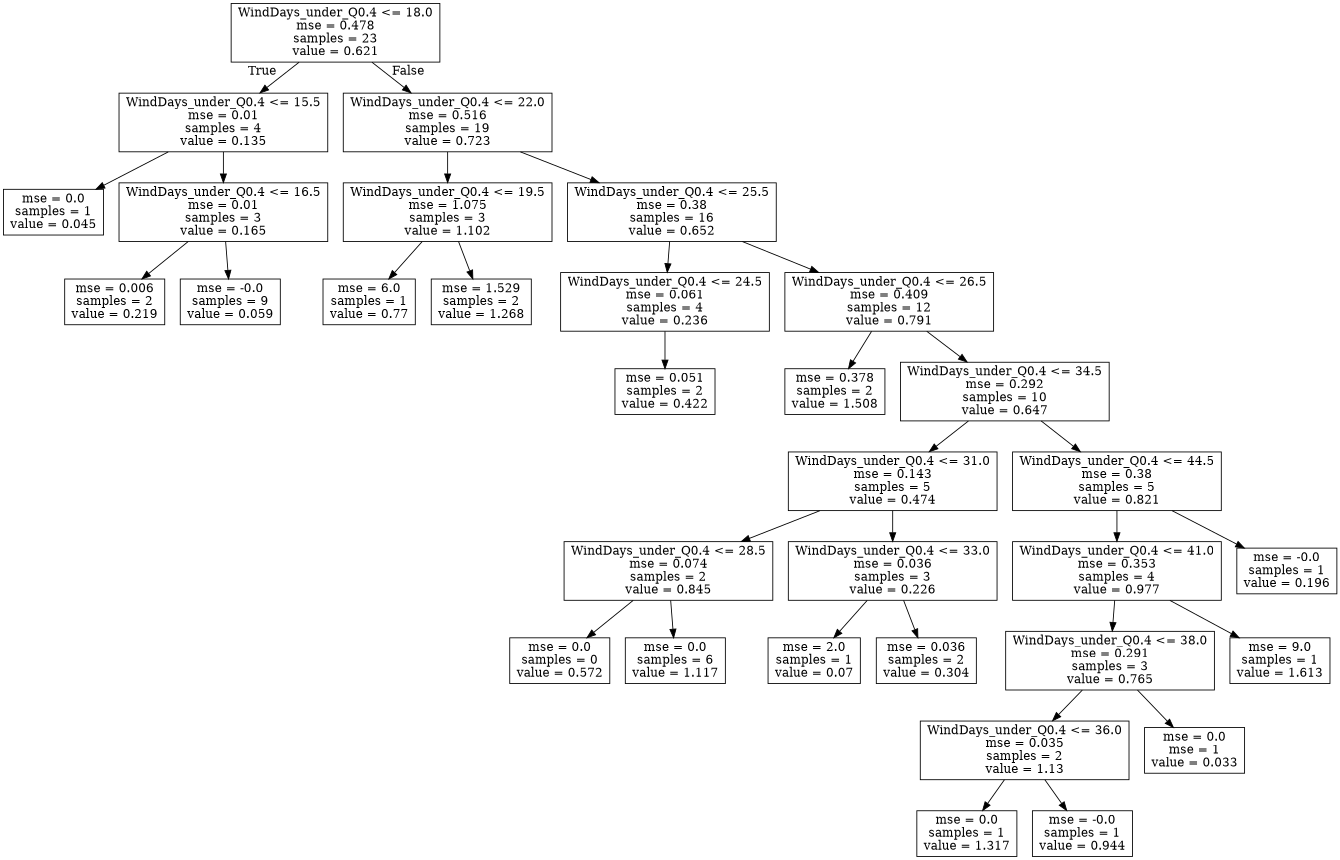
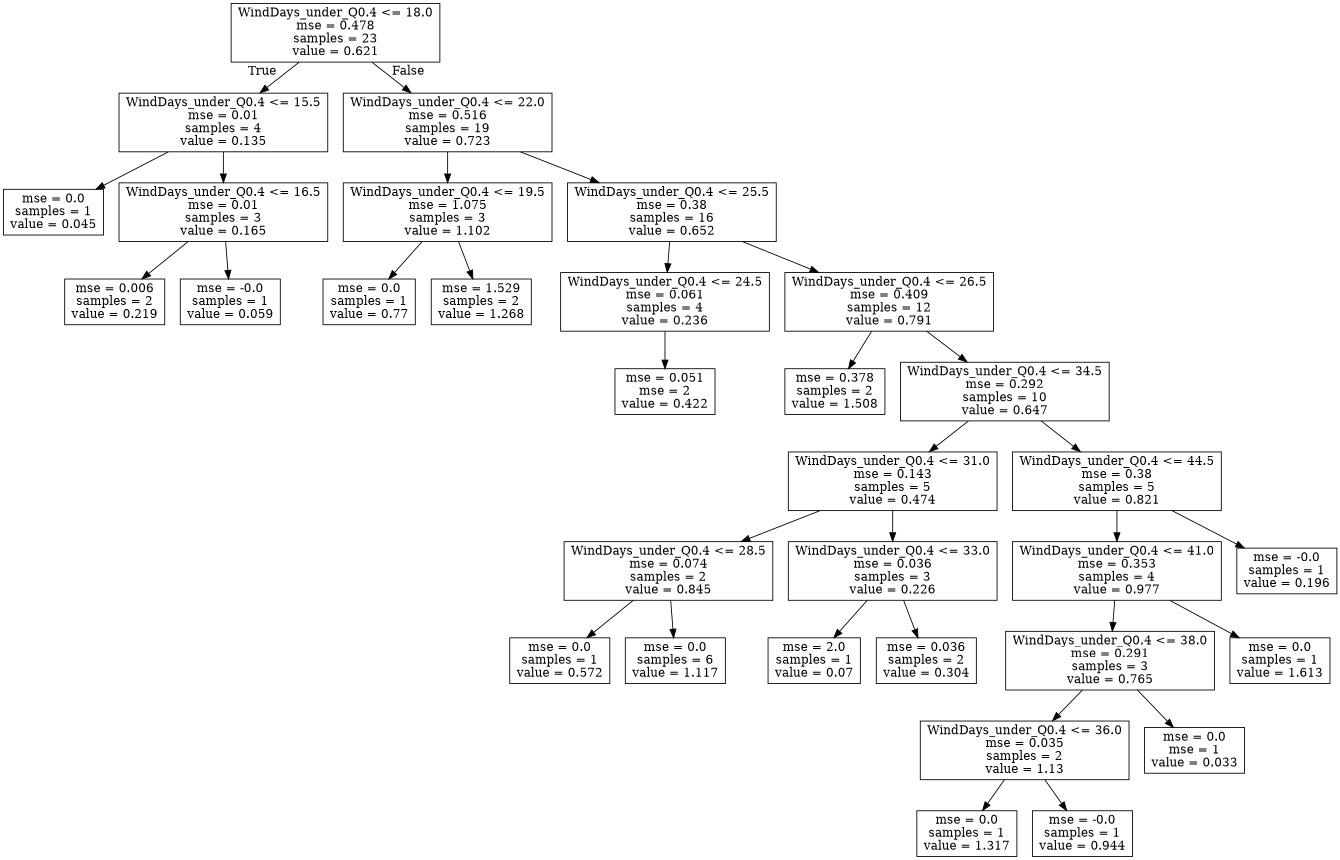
(230, 302) -> (230, 302)
(369, 302) -> (369, 302)
(665, 392) -> (665, 392)
(560, 661) -> (560, 661)
(1280, 661) -> (1280, 661)
